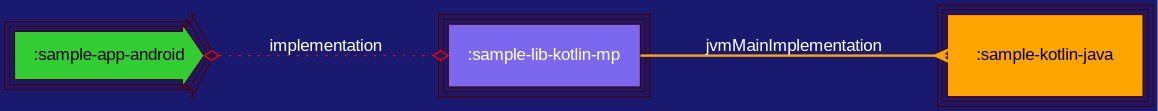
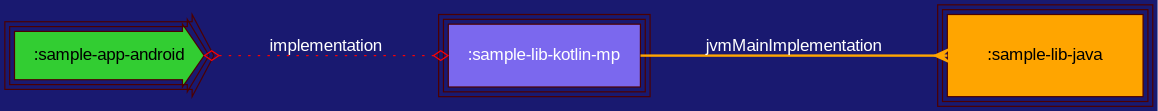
(1045, 56) -> (1045, 56)
